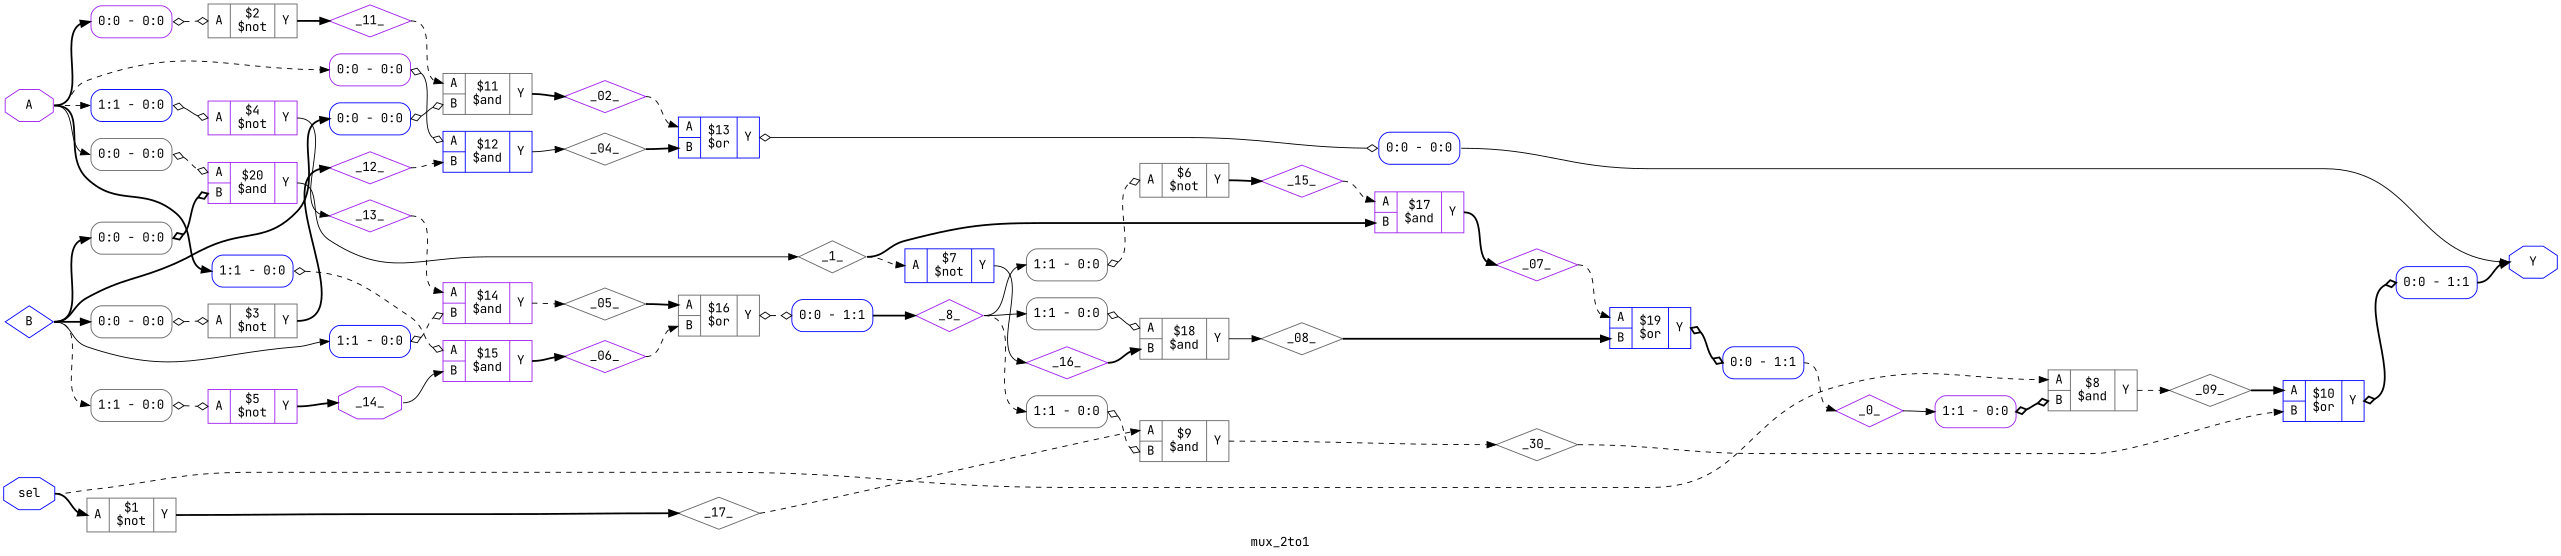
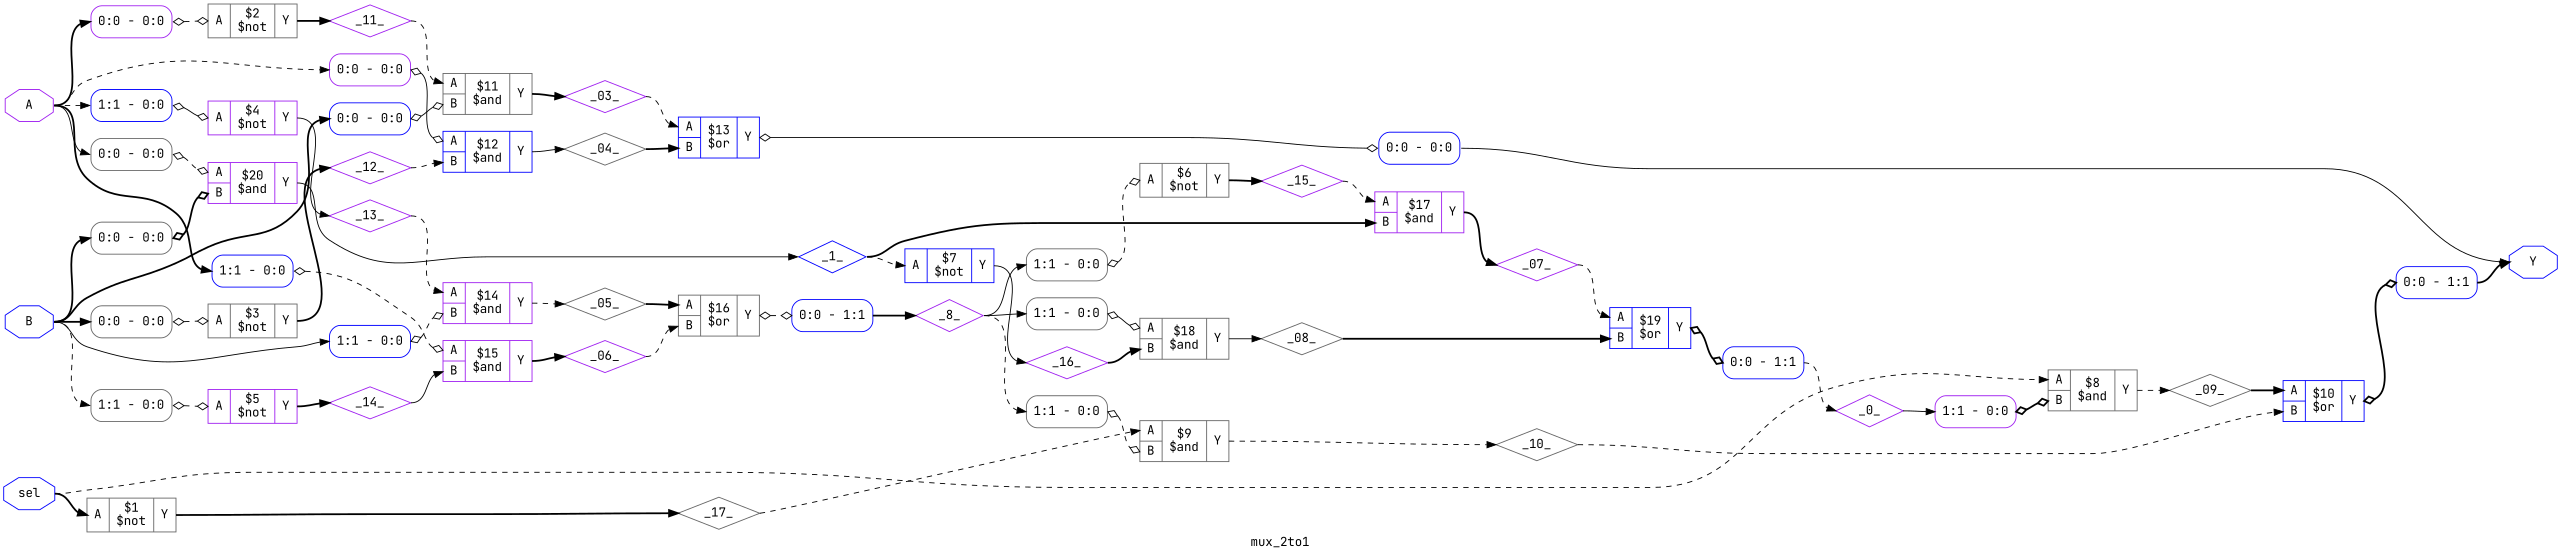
(605, 97) -> (605, 97)
(832, 257) -> (832, 257)
(29, 322) -> (29, 322)
(370, 403) -> (370, 403)
(1537, 445) -> (1537, 445)
